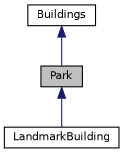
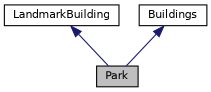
(62, 113) -> (93, 50)
